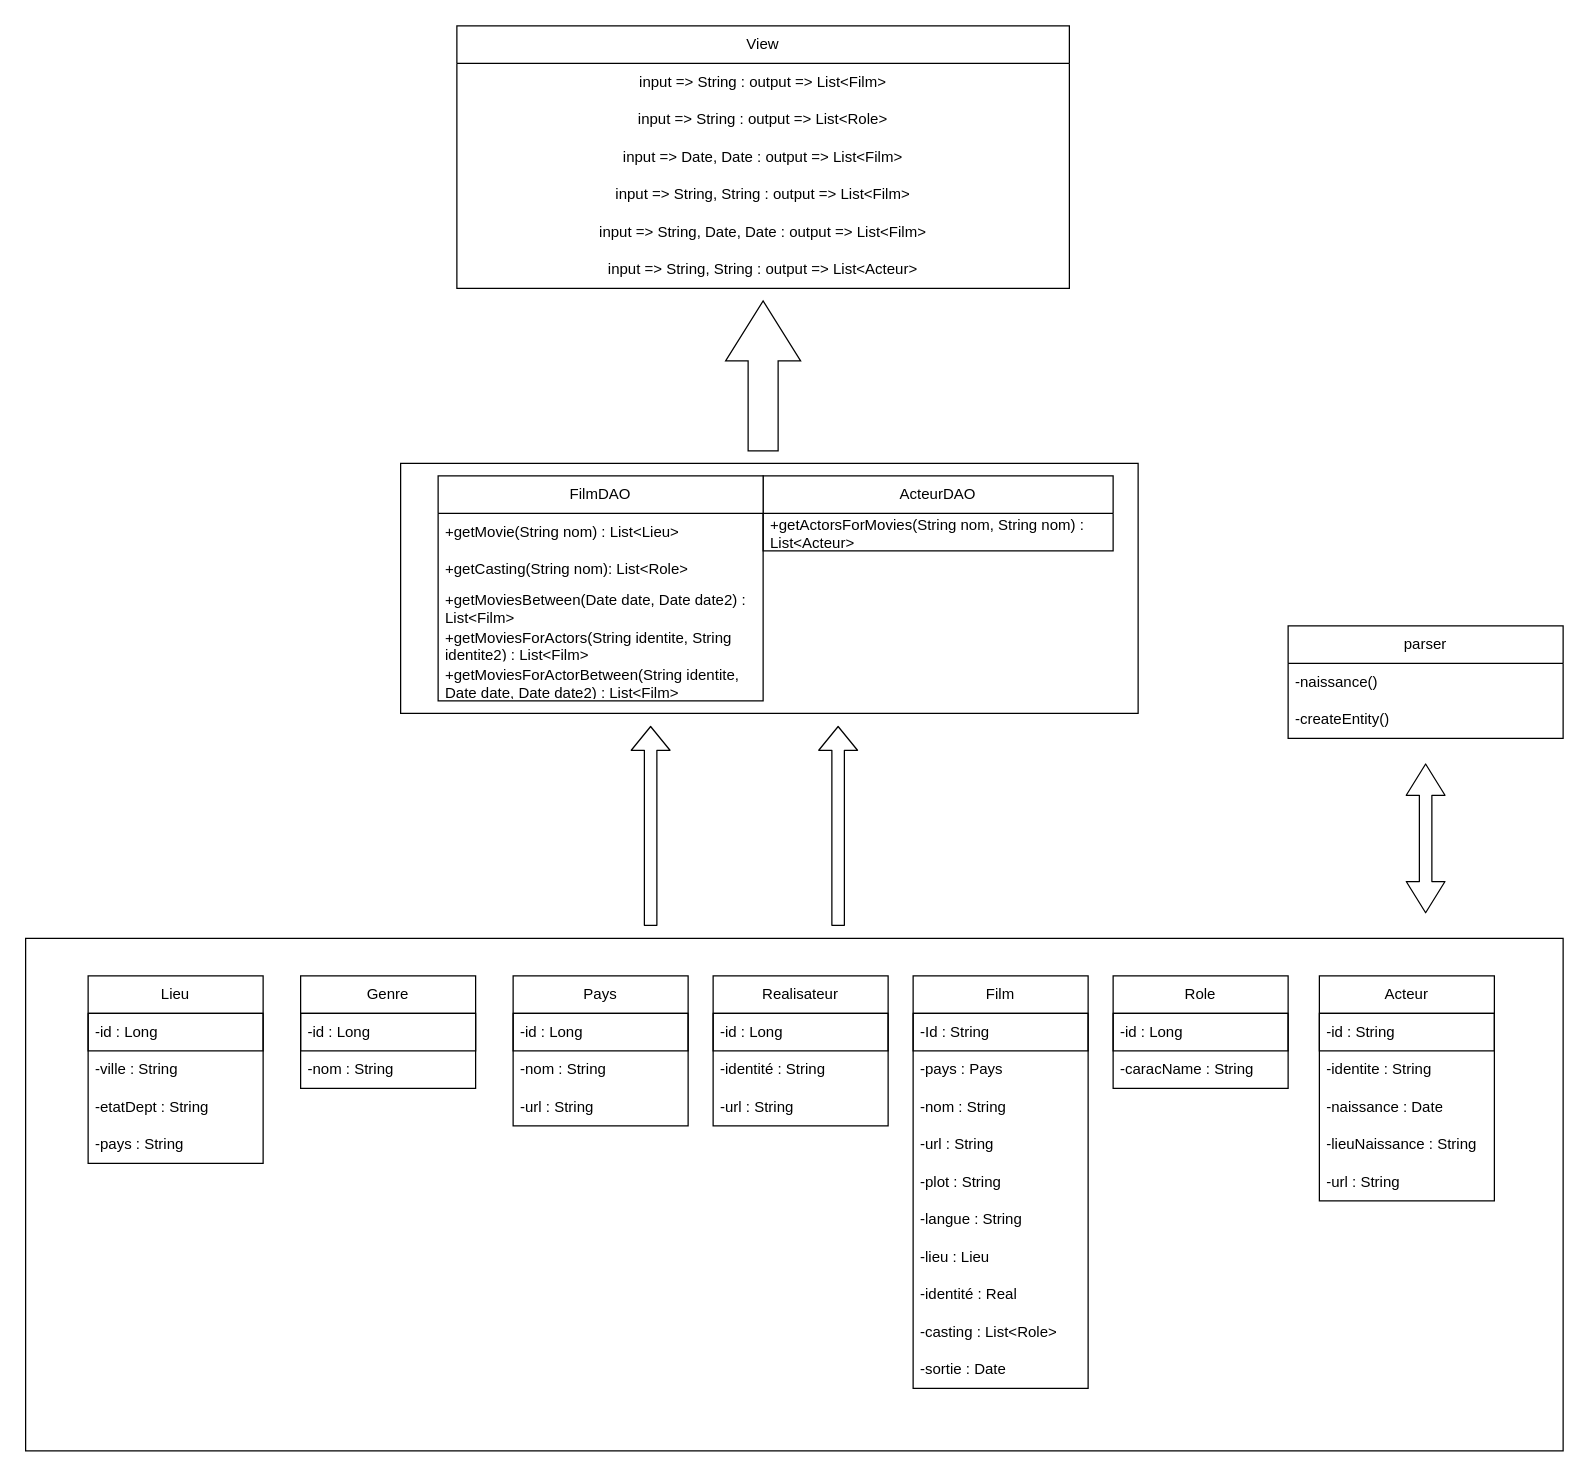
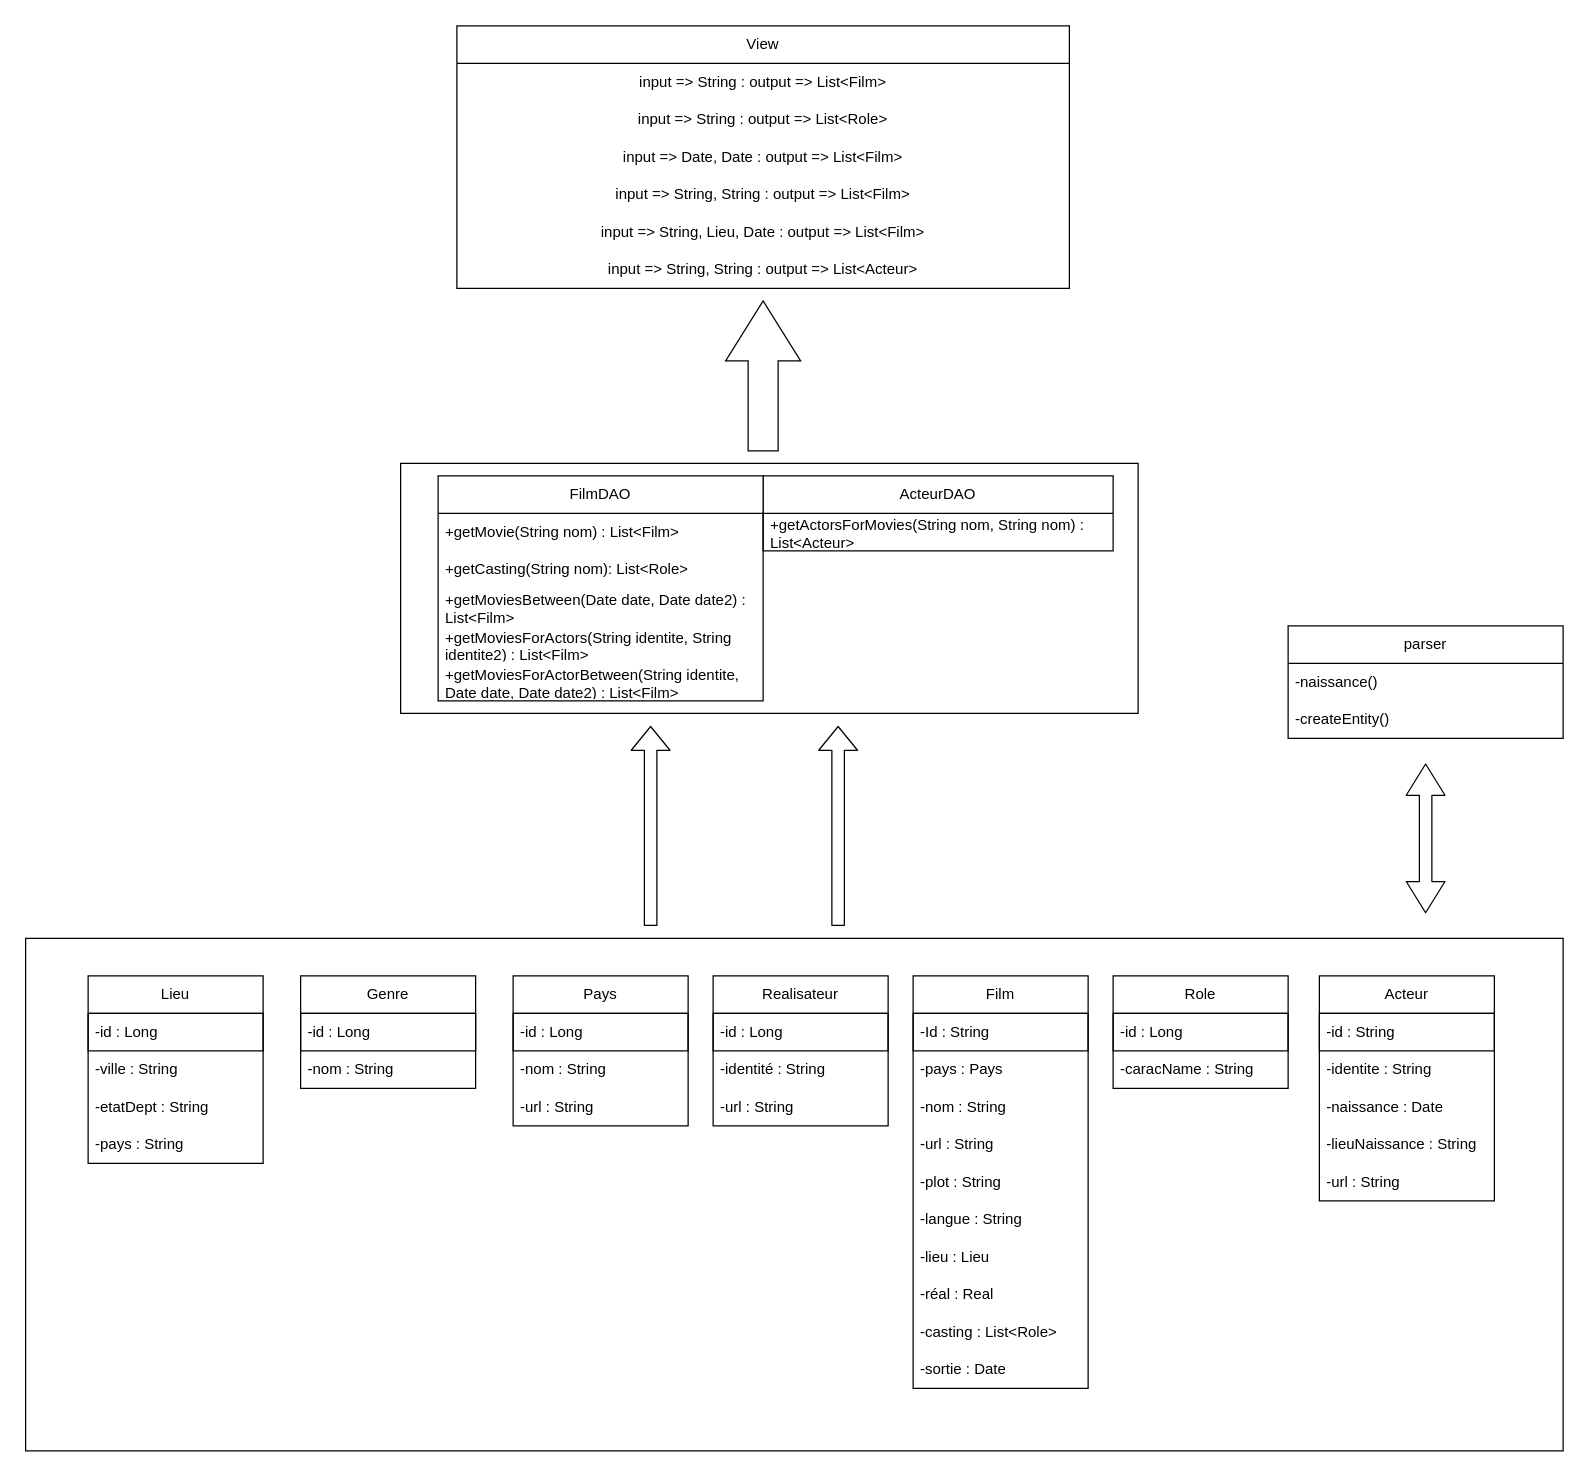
(763, 232) -> (763, 232)
(573, 532) -> (571, 532)
(976, 1294) -> (961, 1294)
